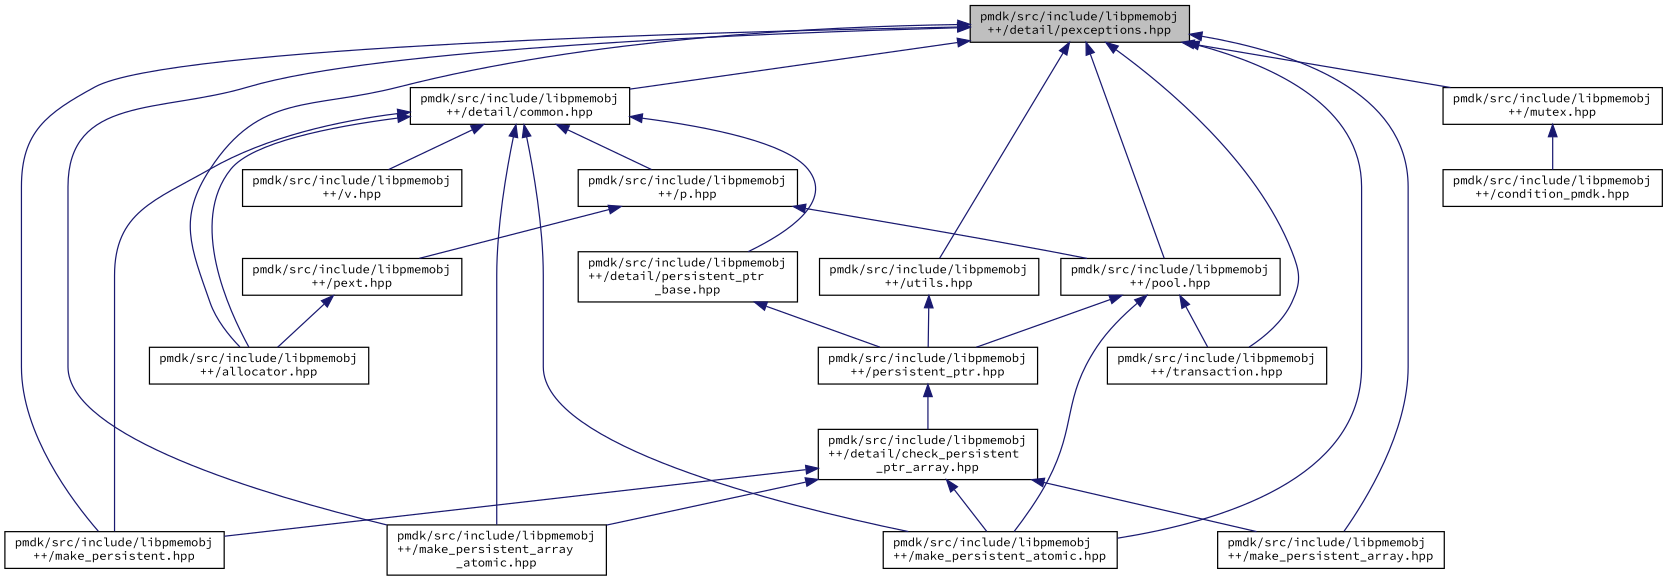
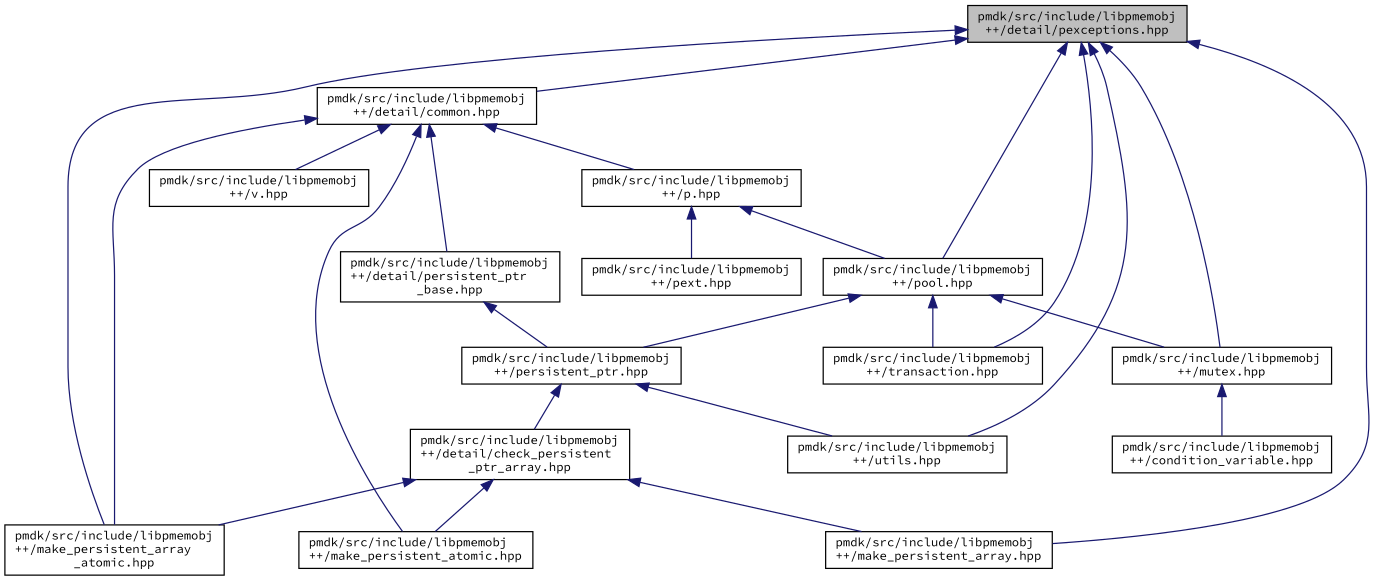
(1553, 188) -> (1222, 454)
(1362, 323) -> none
(928, 327) -> (740, 412)
(259, 366) -> none
(1070, 414) -> (1083, 323)
(115, 550) -> none
